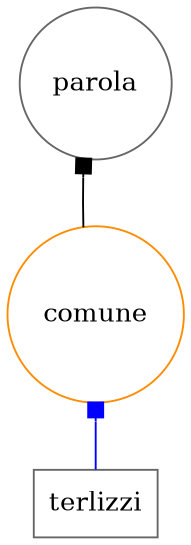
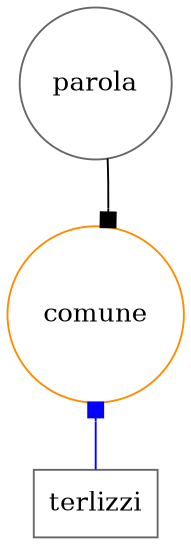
(83, 202) -> (108, 183)
